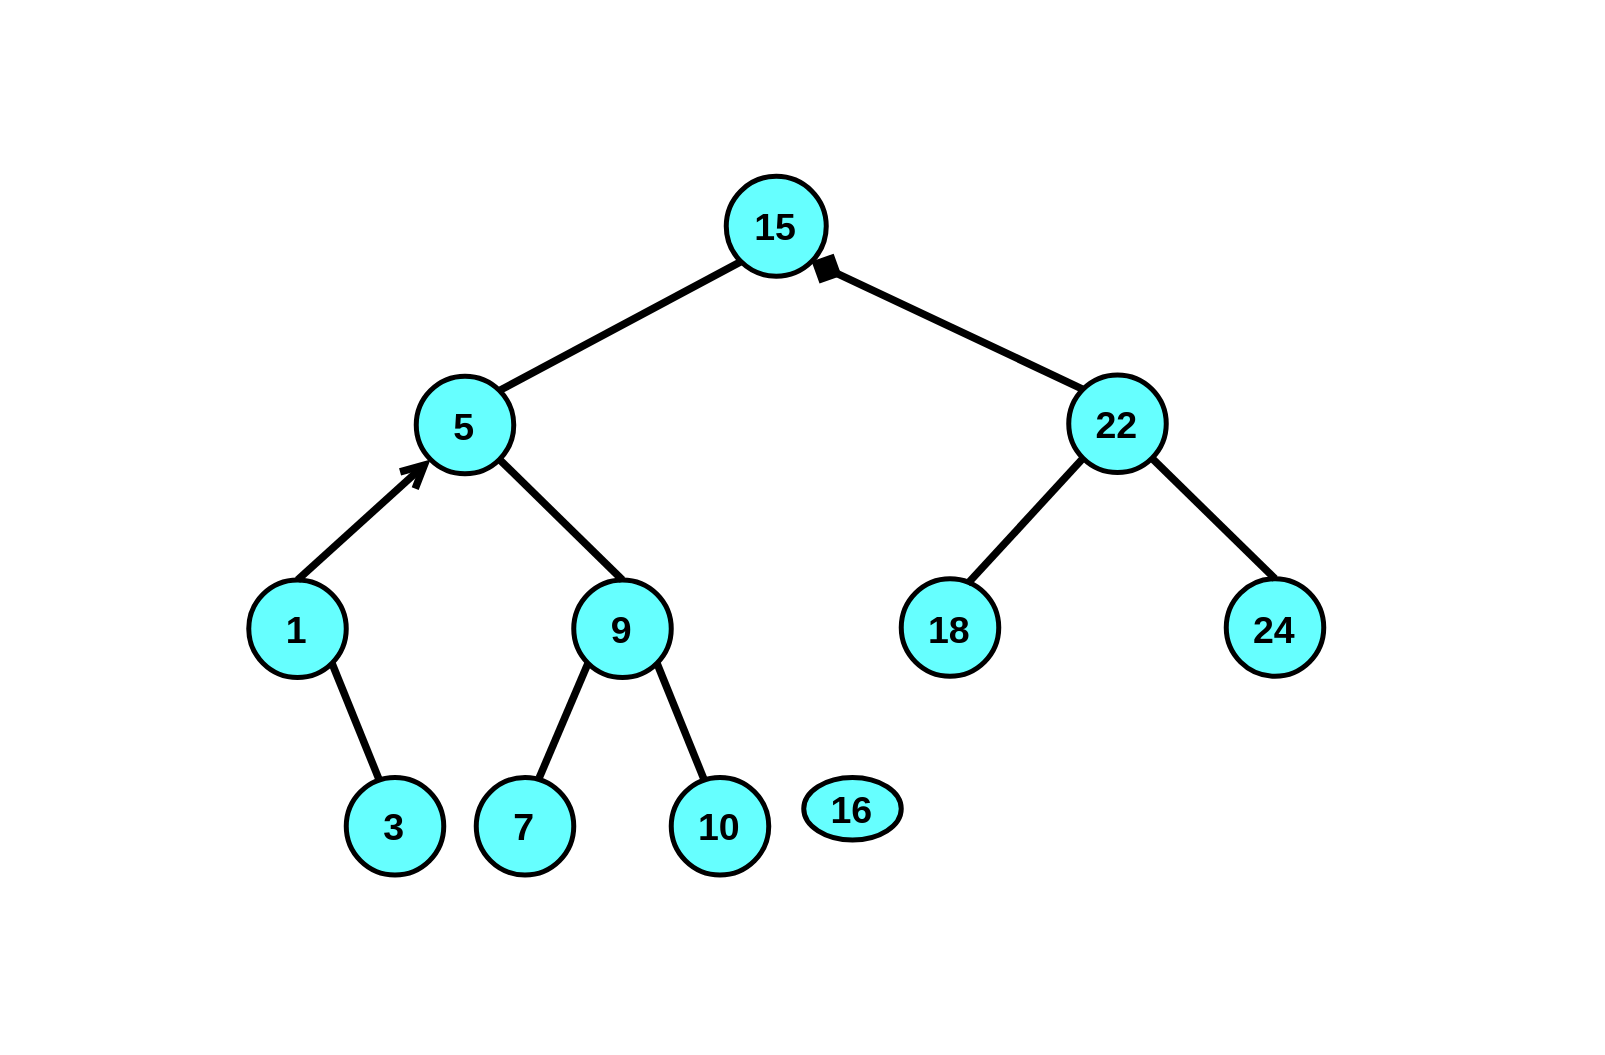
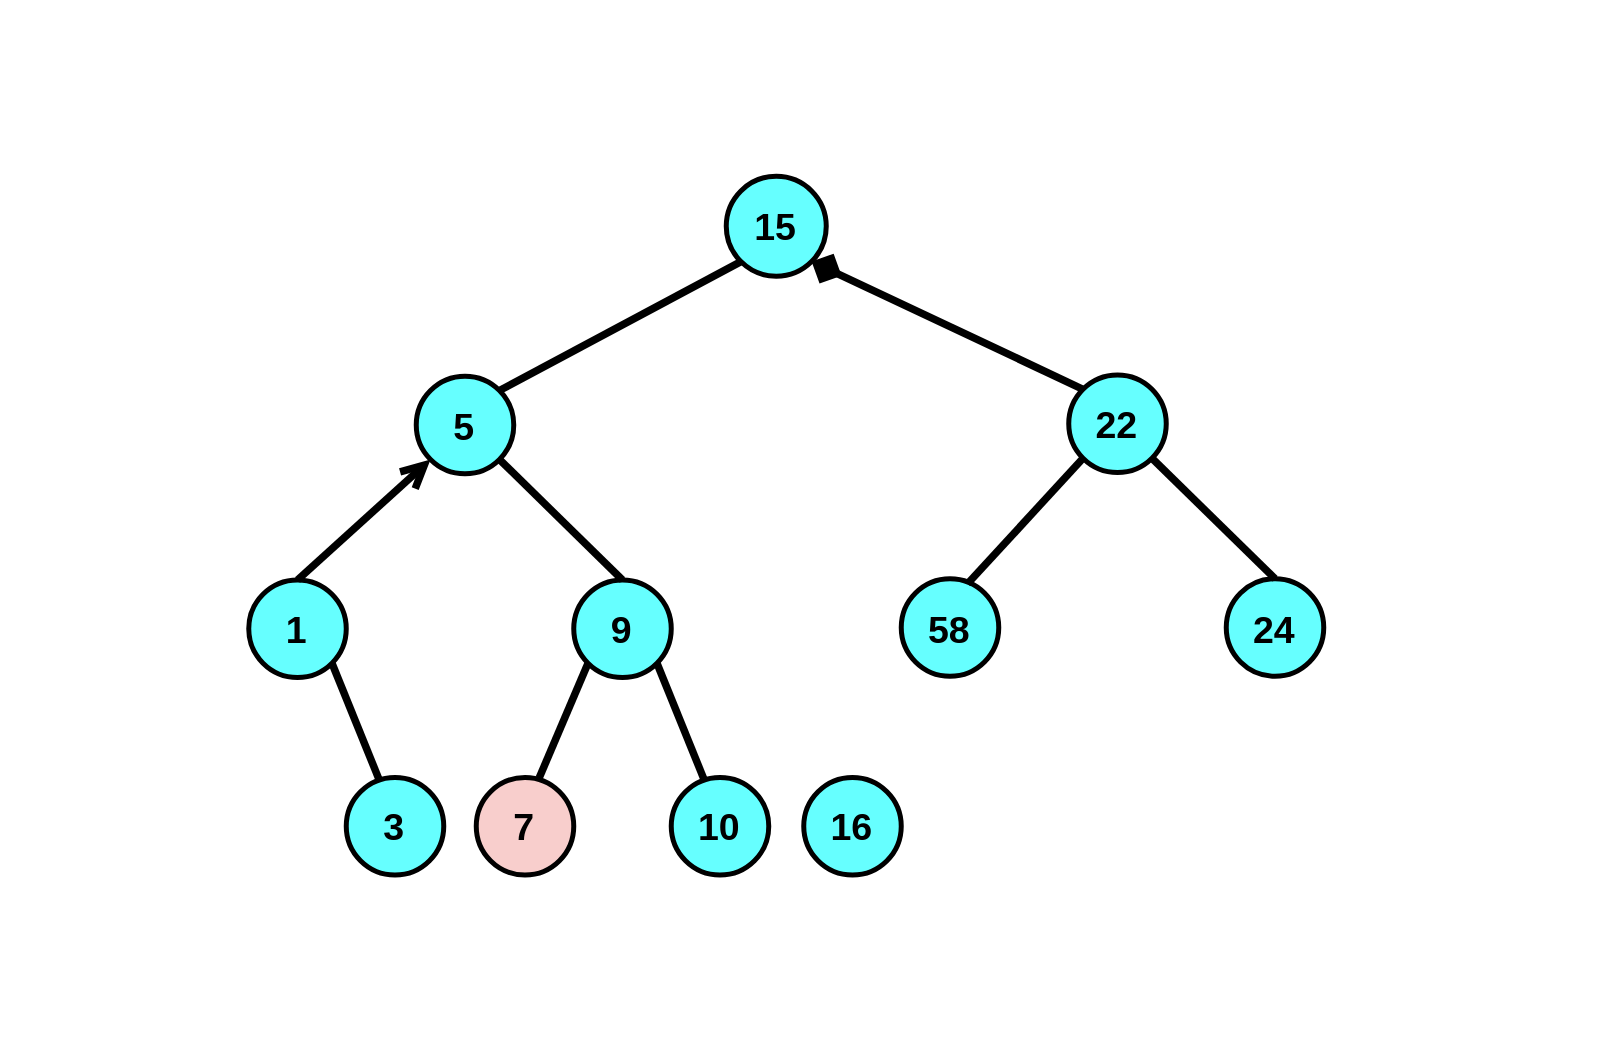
(950, 629) -> (950, 629)
(853, 809) -> (853, 826)
(525, 826) -> (525, 826)
